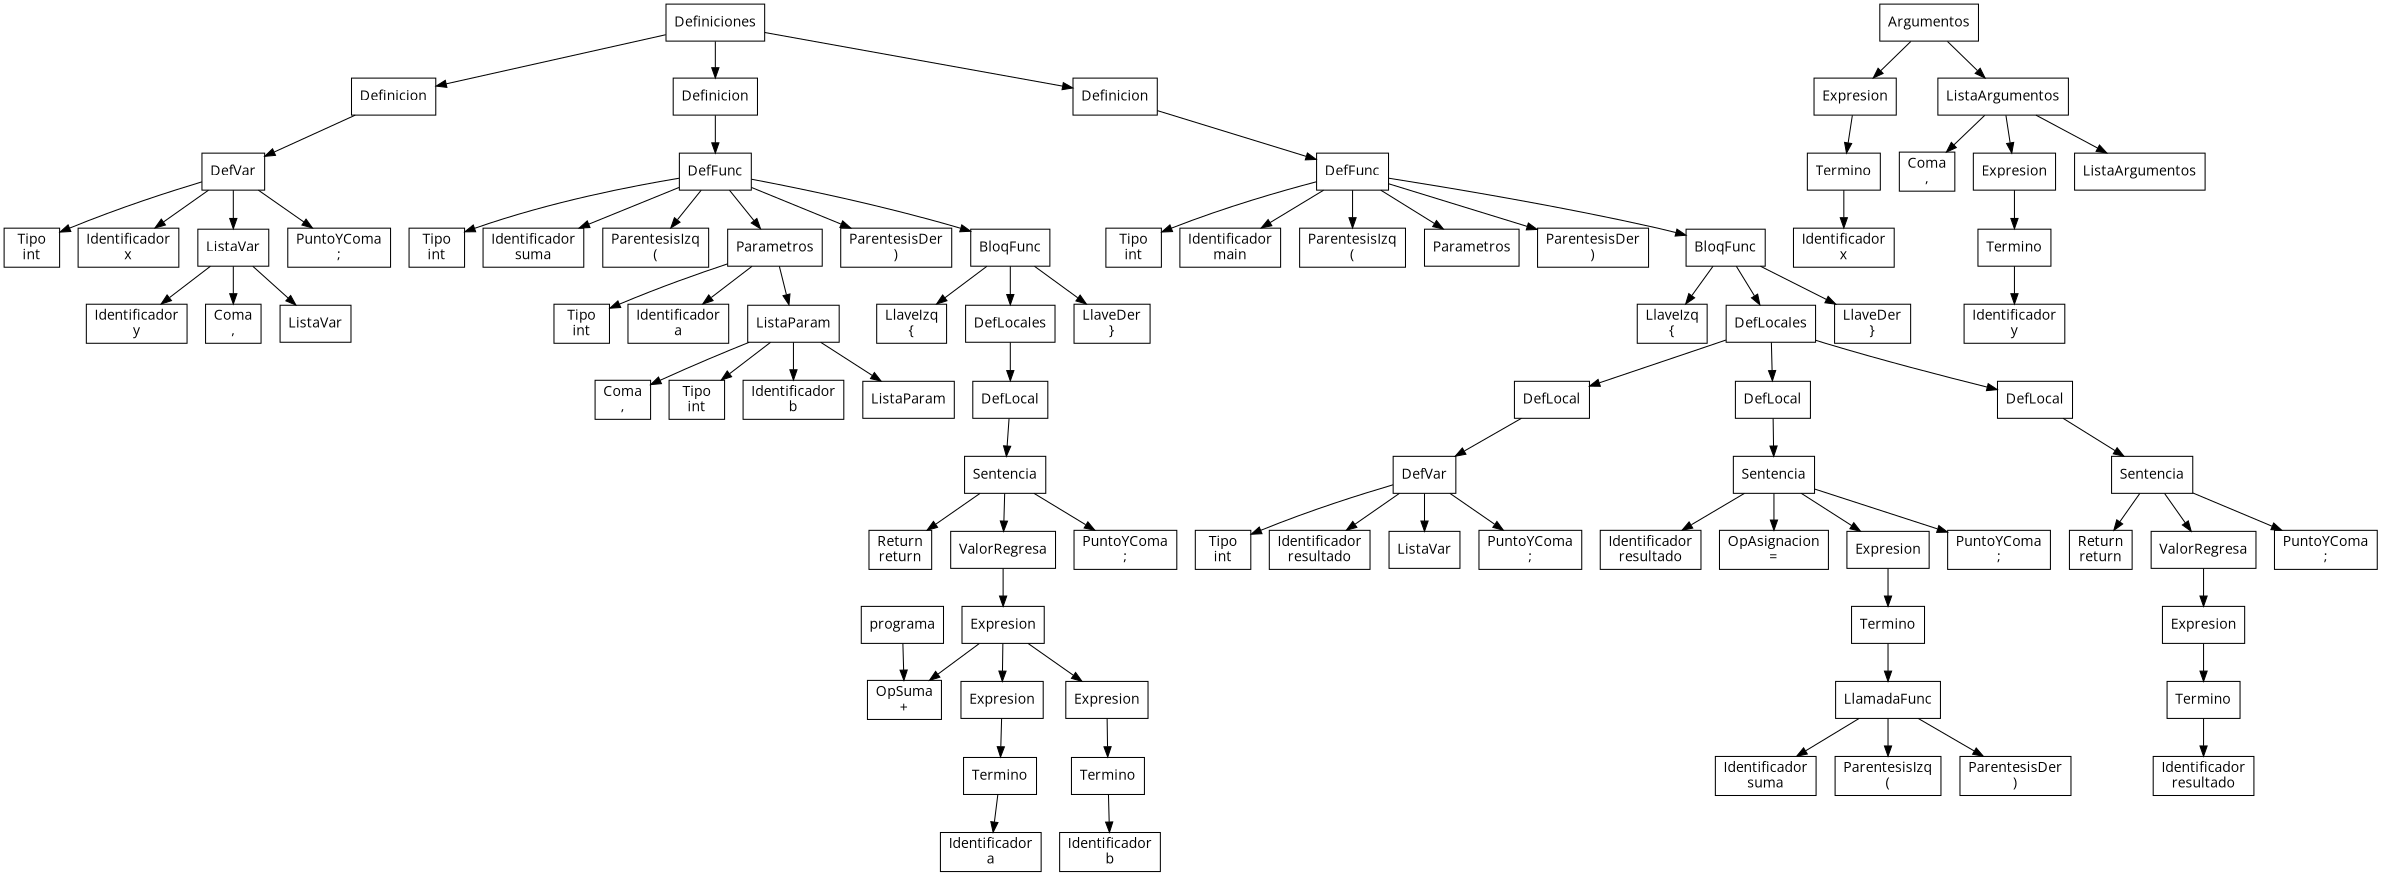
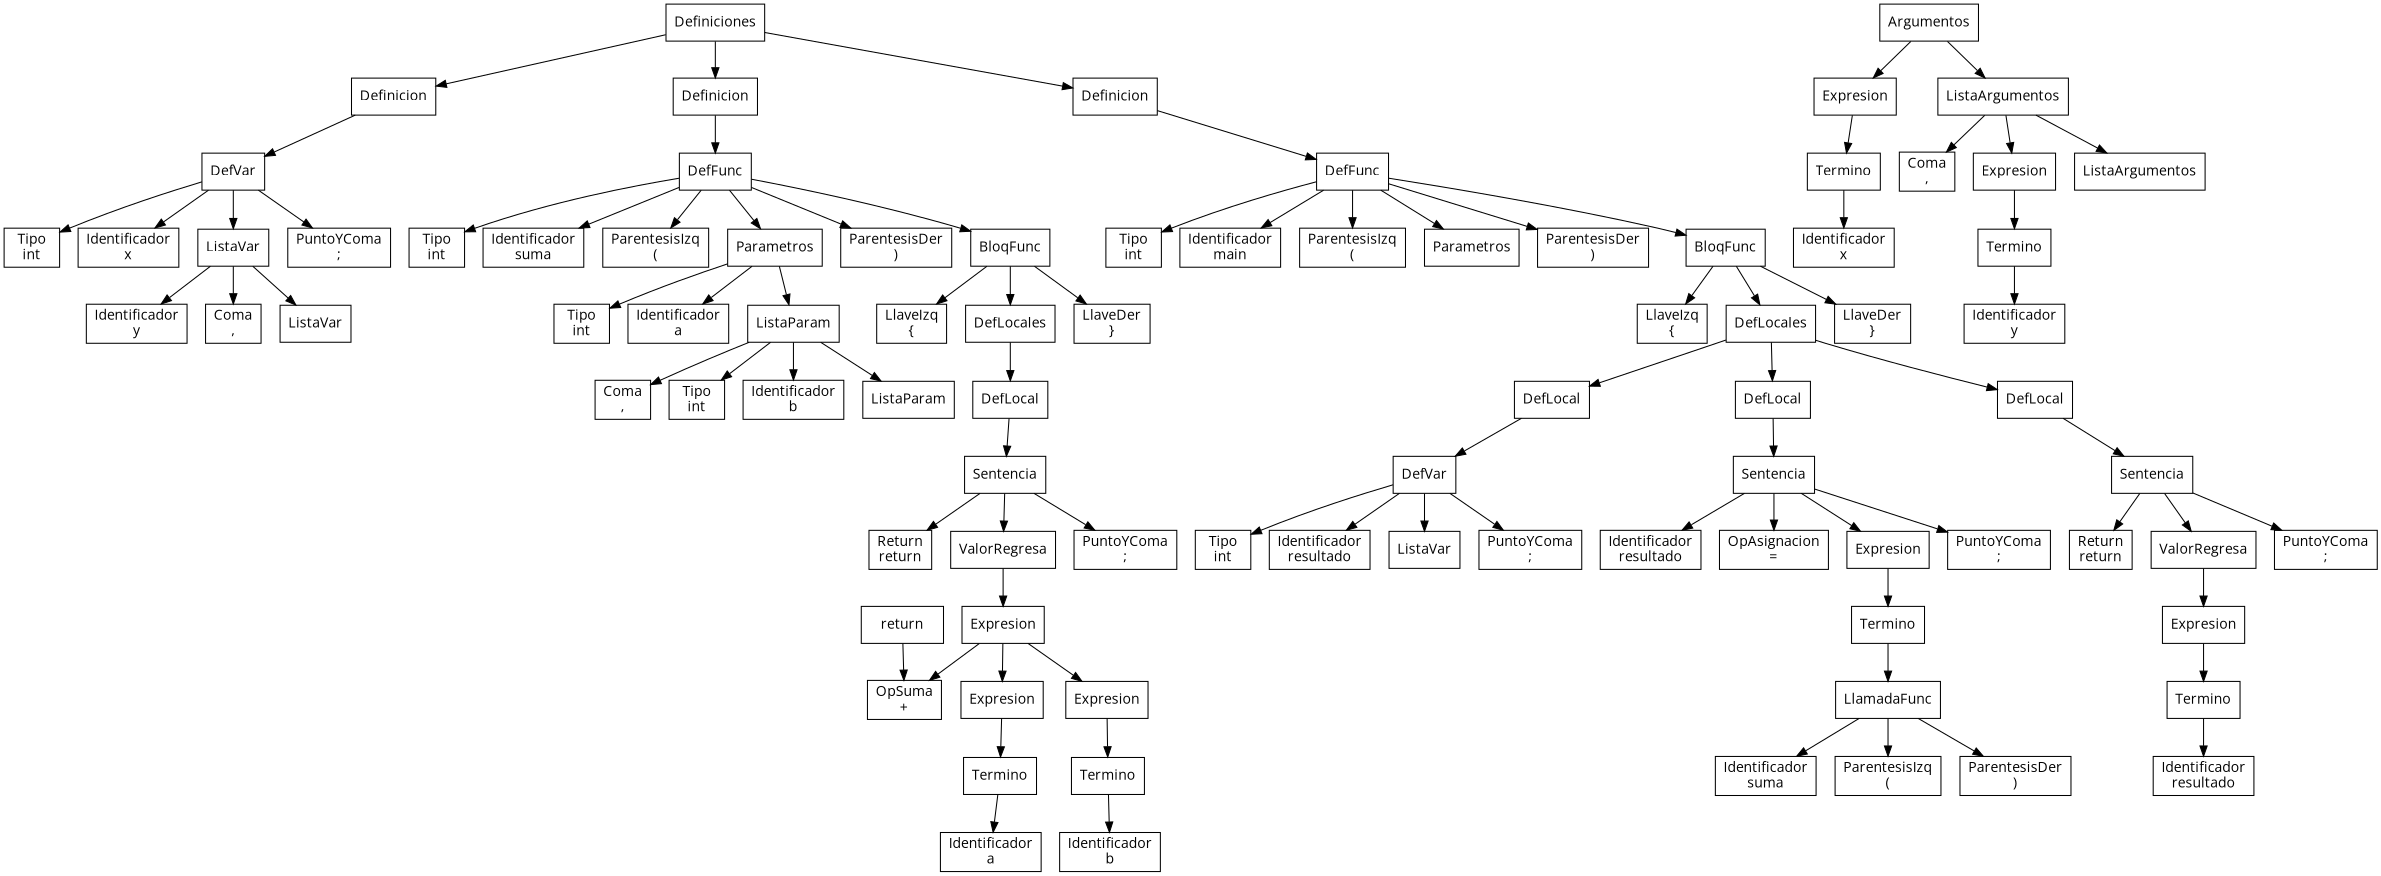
(902, 625) -> (902, 625)
